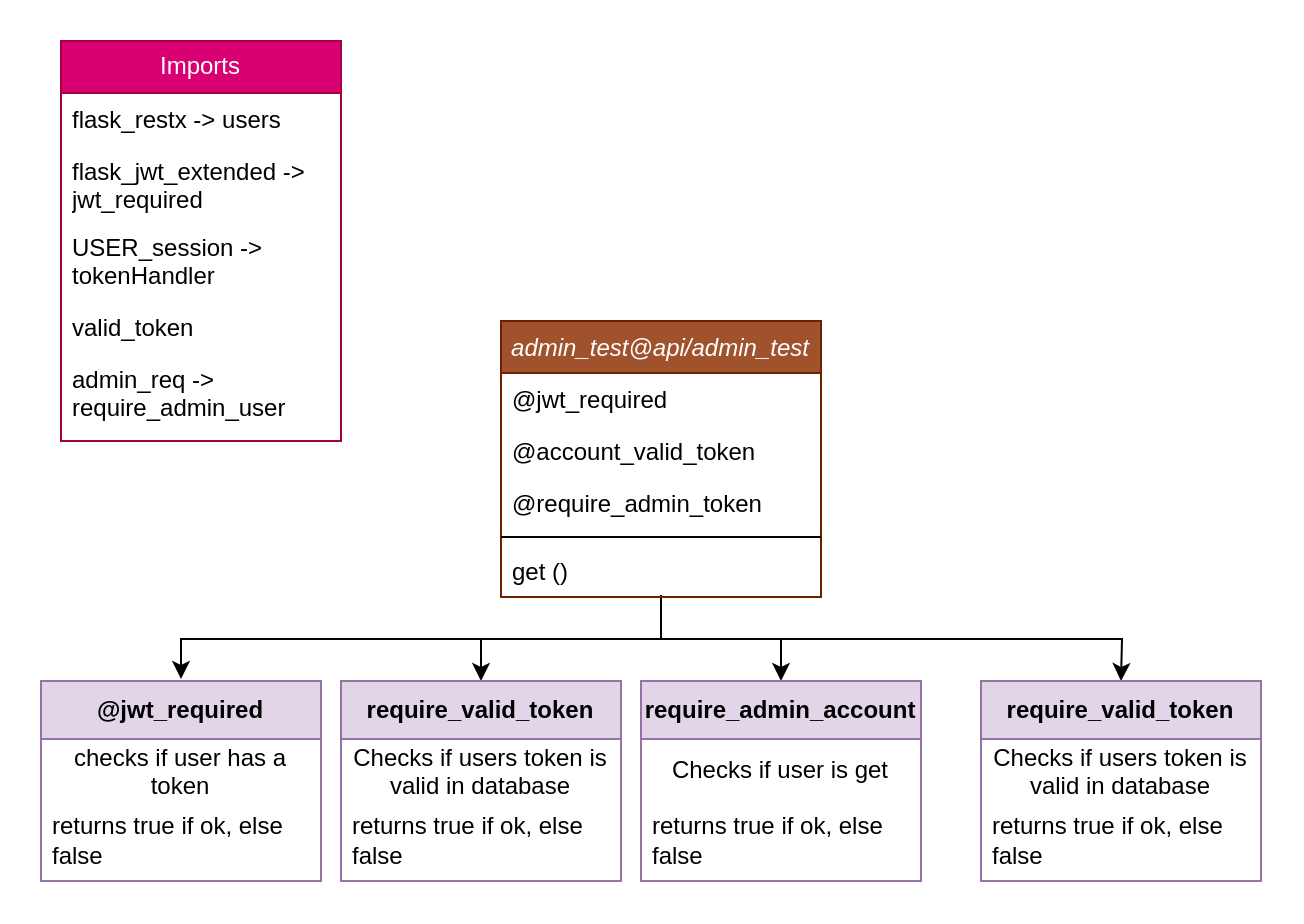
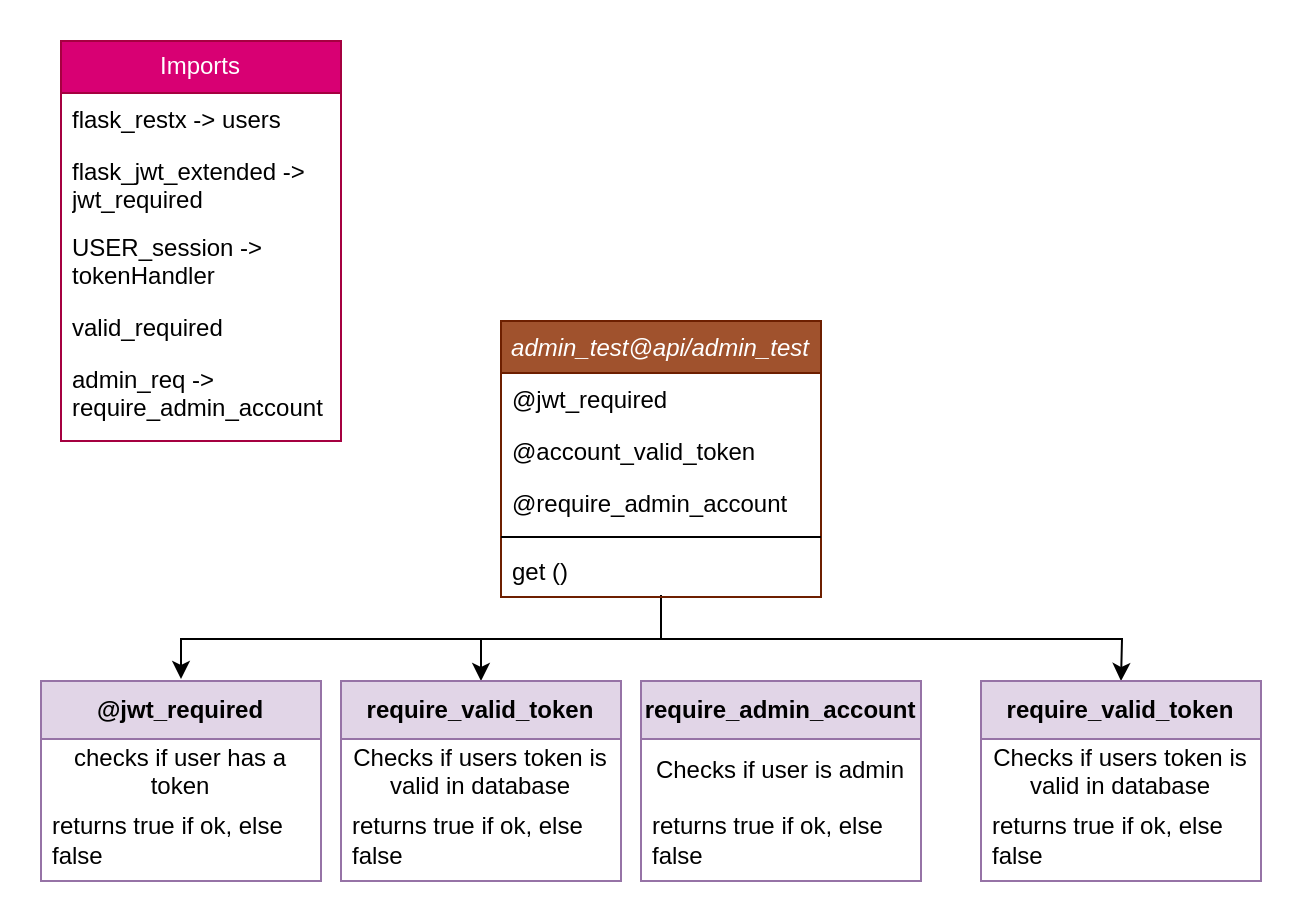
(141, 329) -> (158, 329)
(203, 396) -> (203, 396)
(640, 504) -> (654, 504)
(781, 655) -> none
(781, 771) -> (781, 771)
